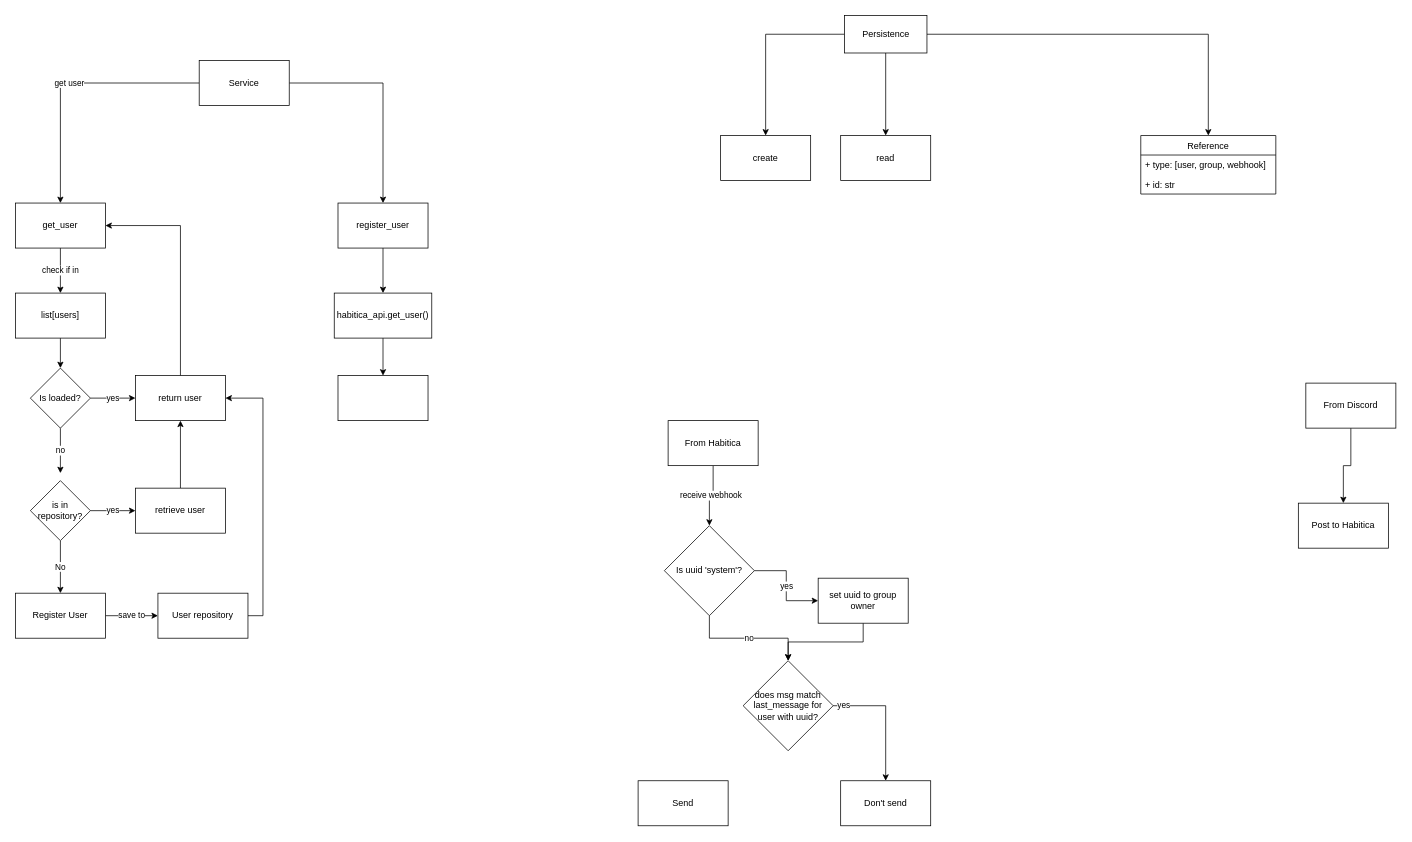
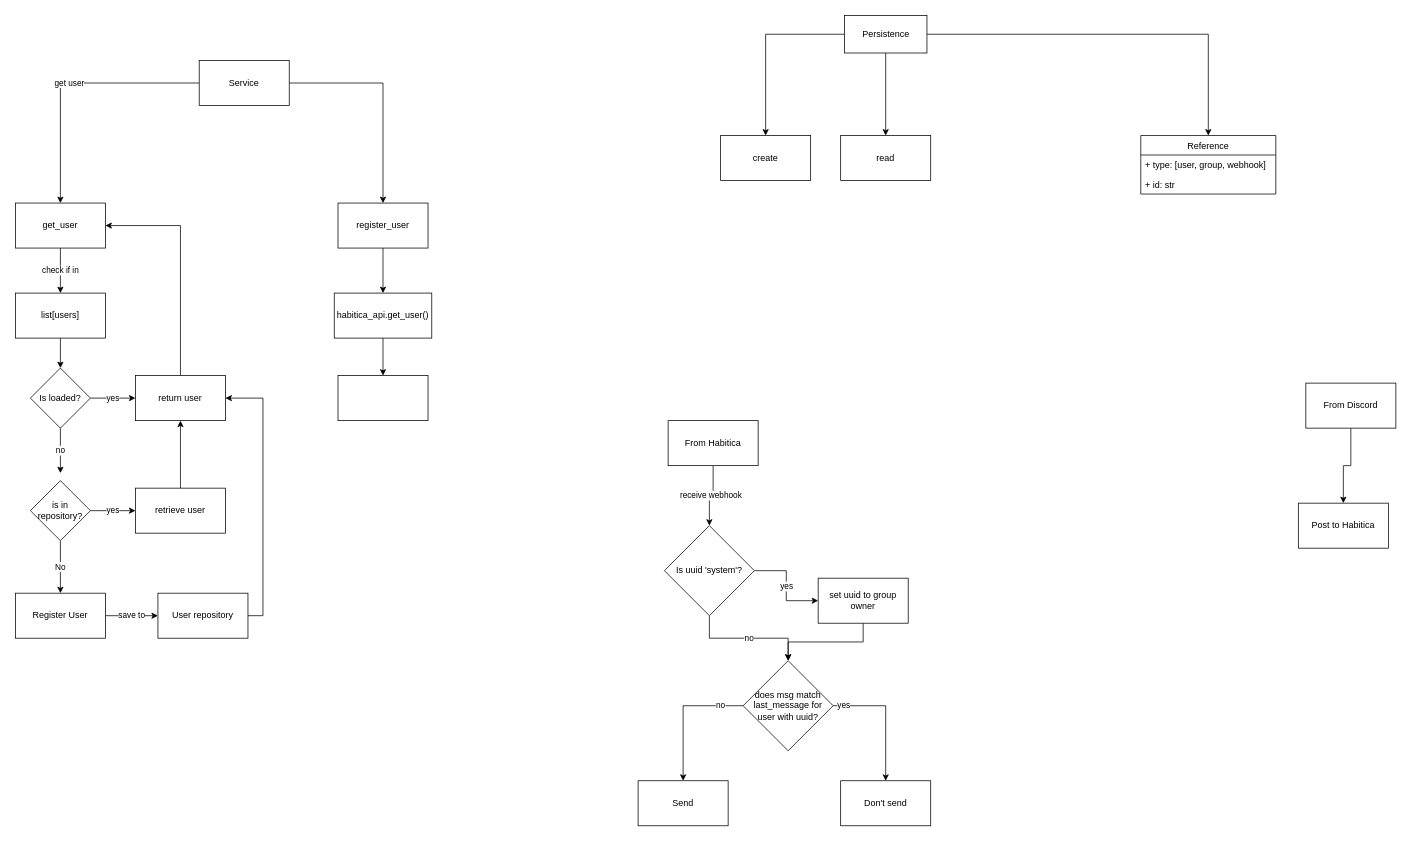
none -> (712, 705)
